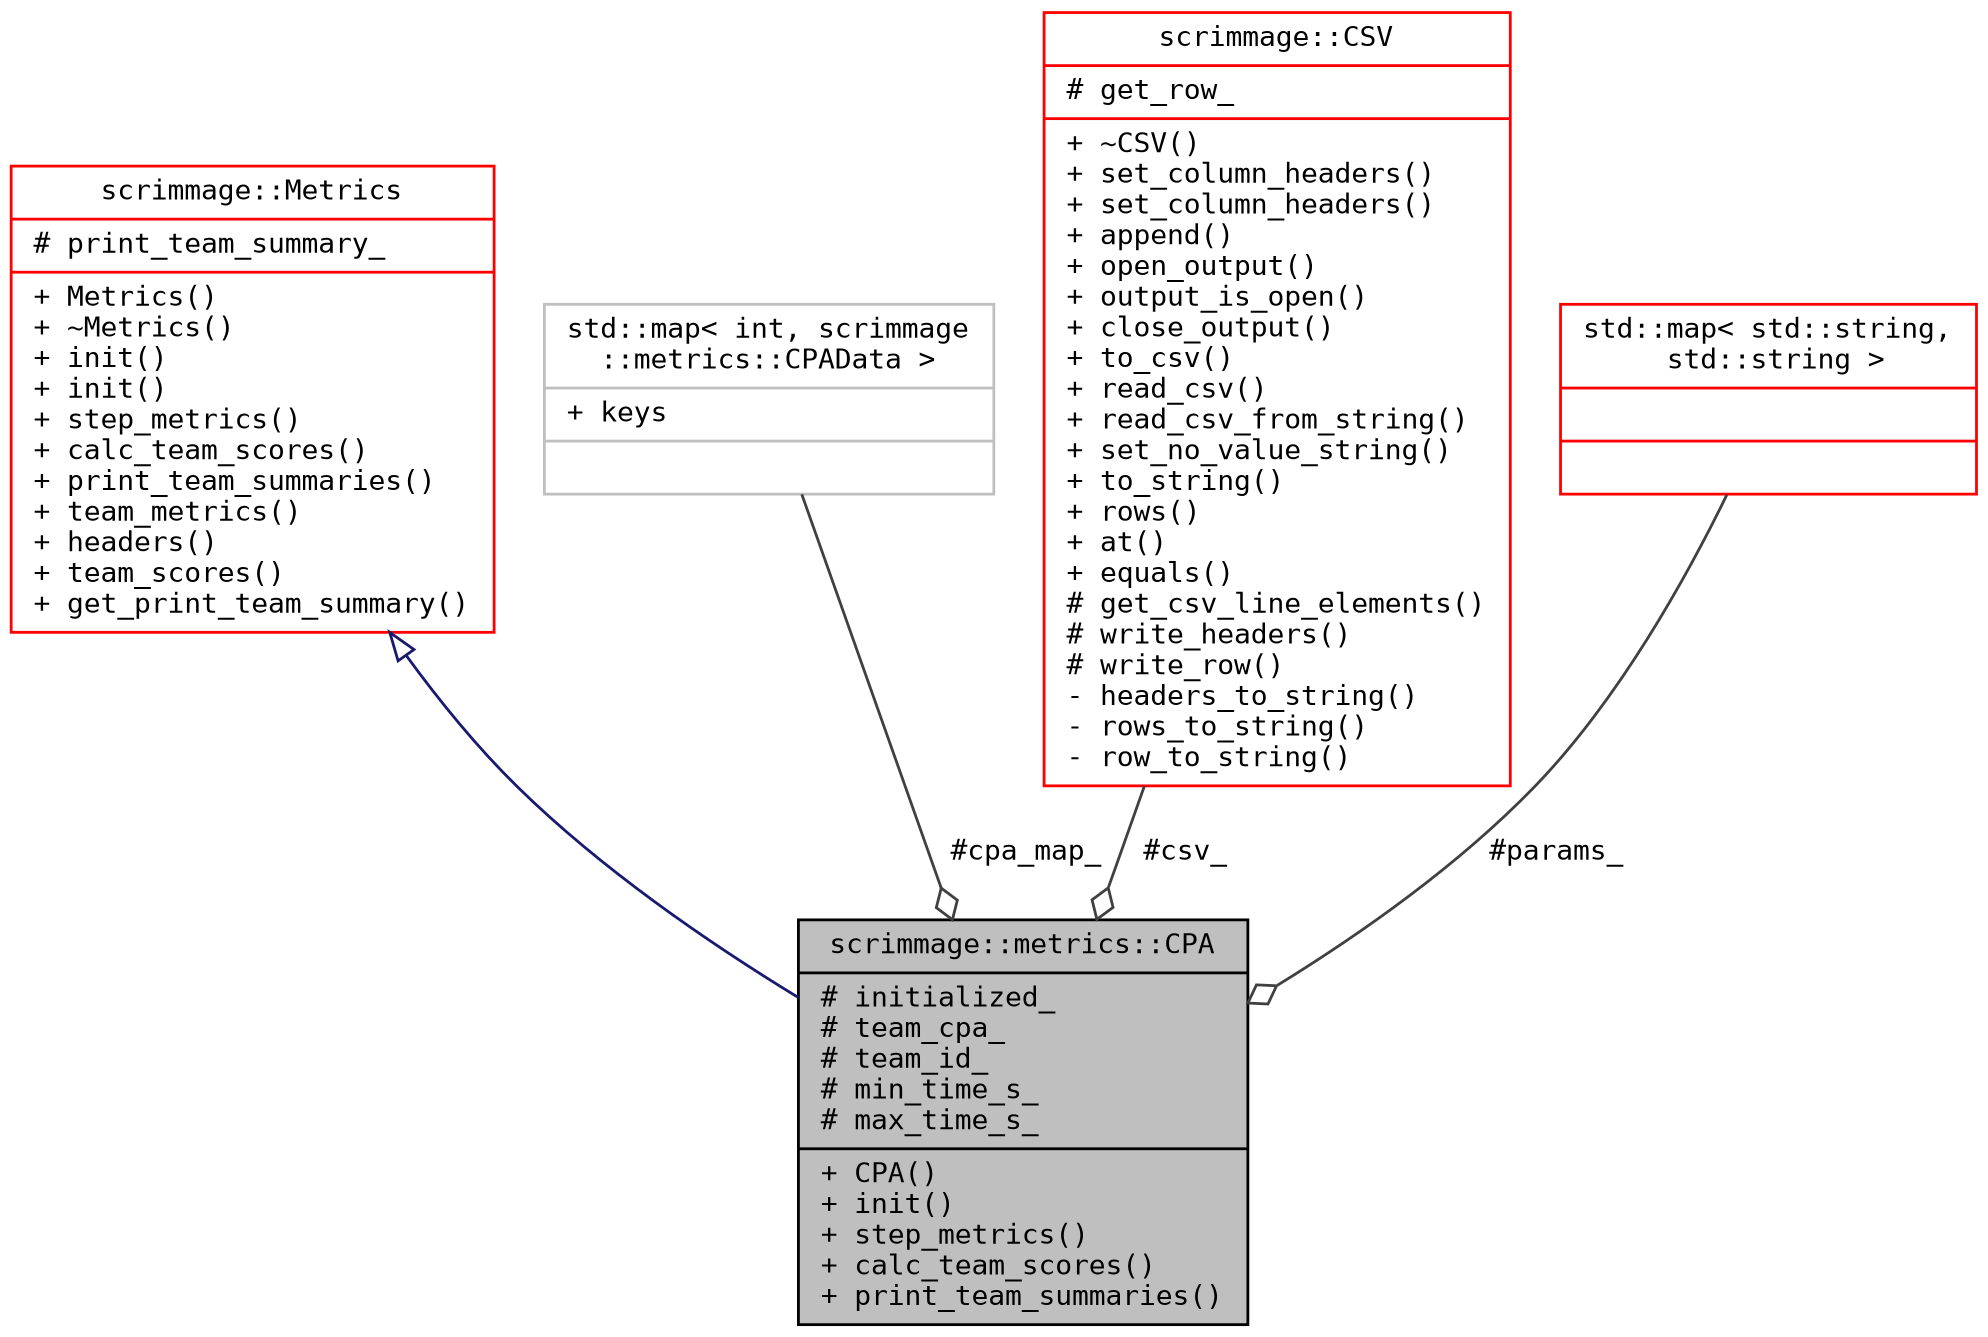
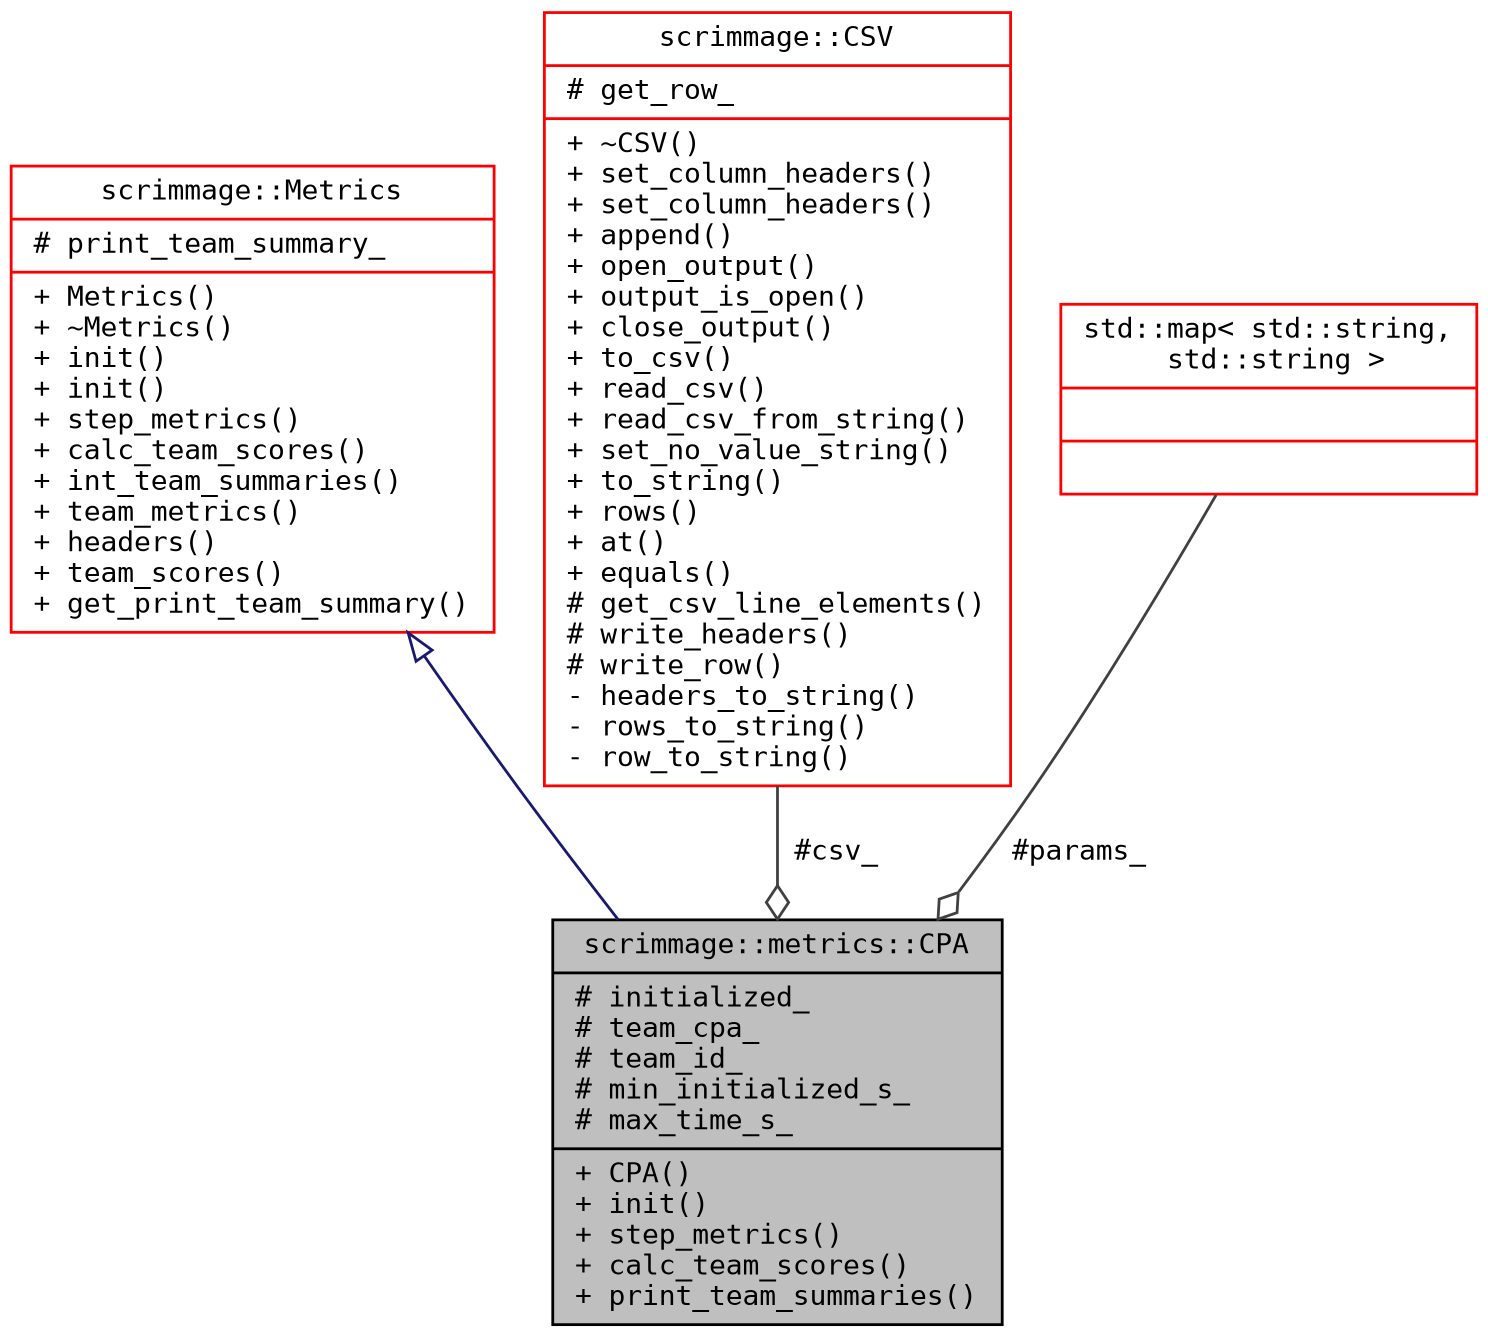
(769, 399) -> none
(236, 482) -> (219, 482)
(931, 1090) -> (744, 1090)
